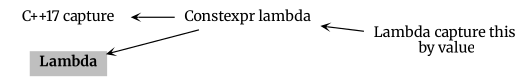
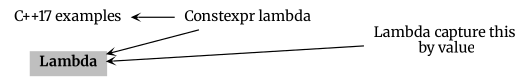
(68, 17) -> (68, 17)
(346, 29) -> (239, 53)
